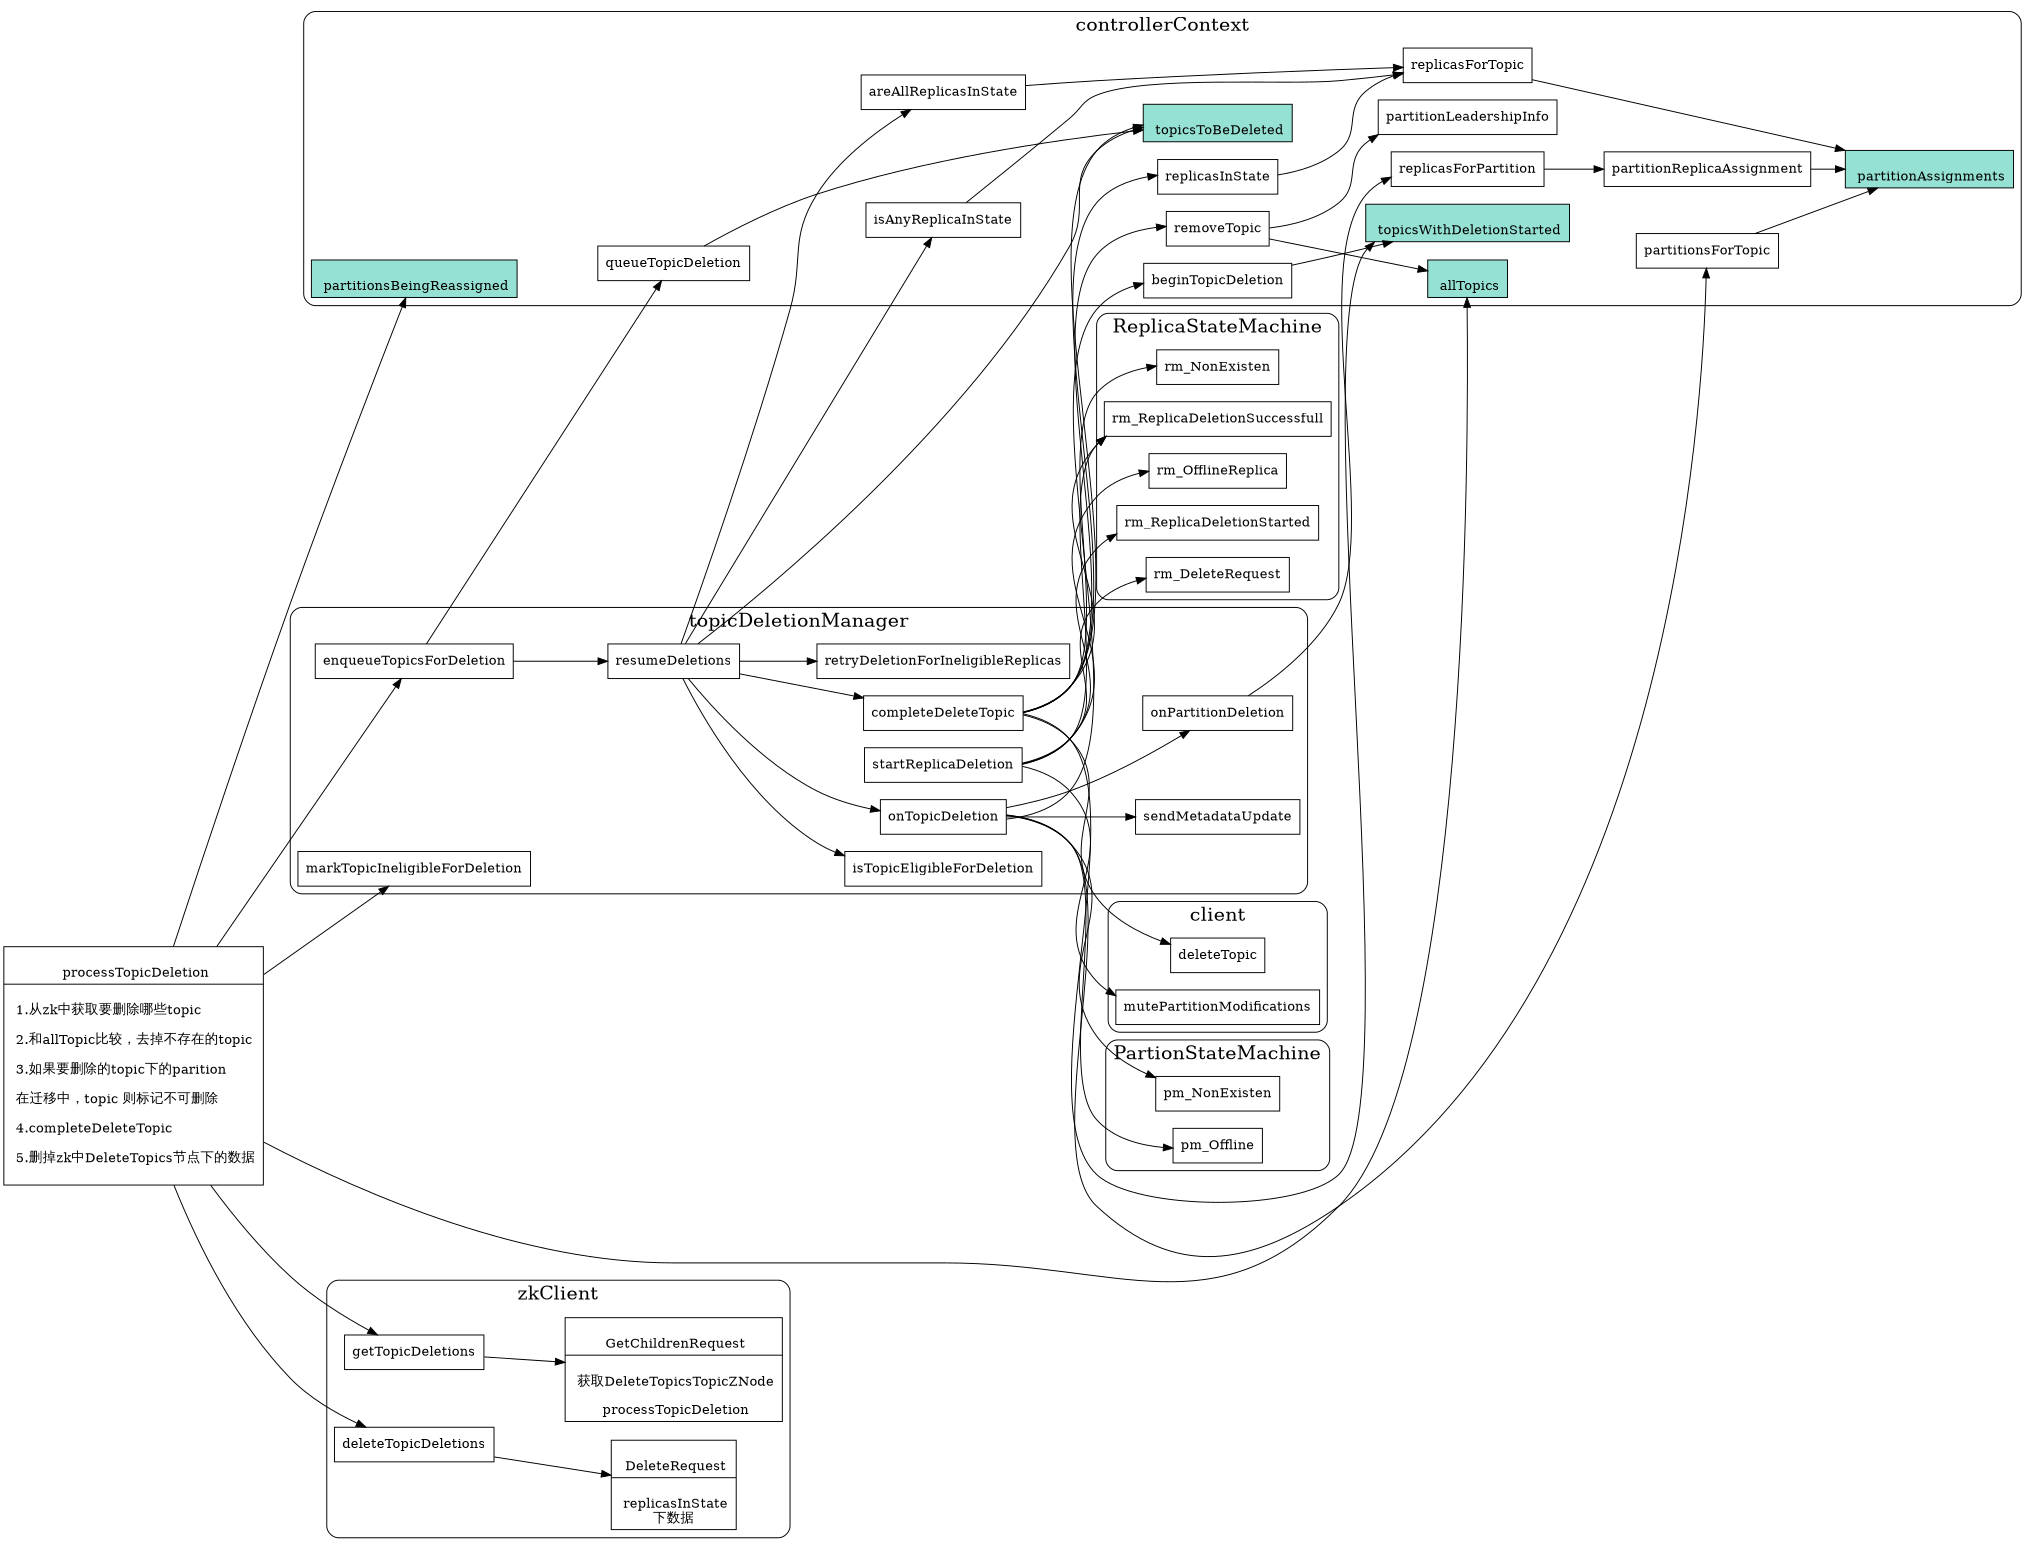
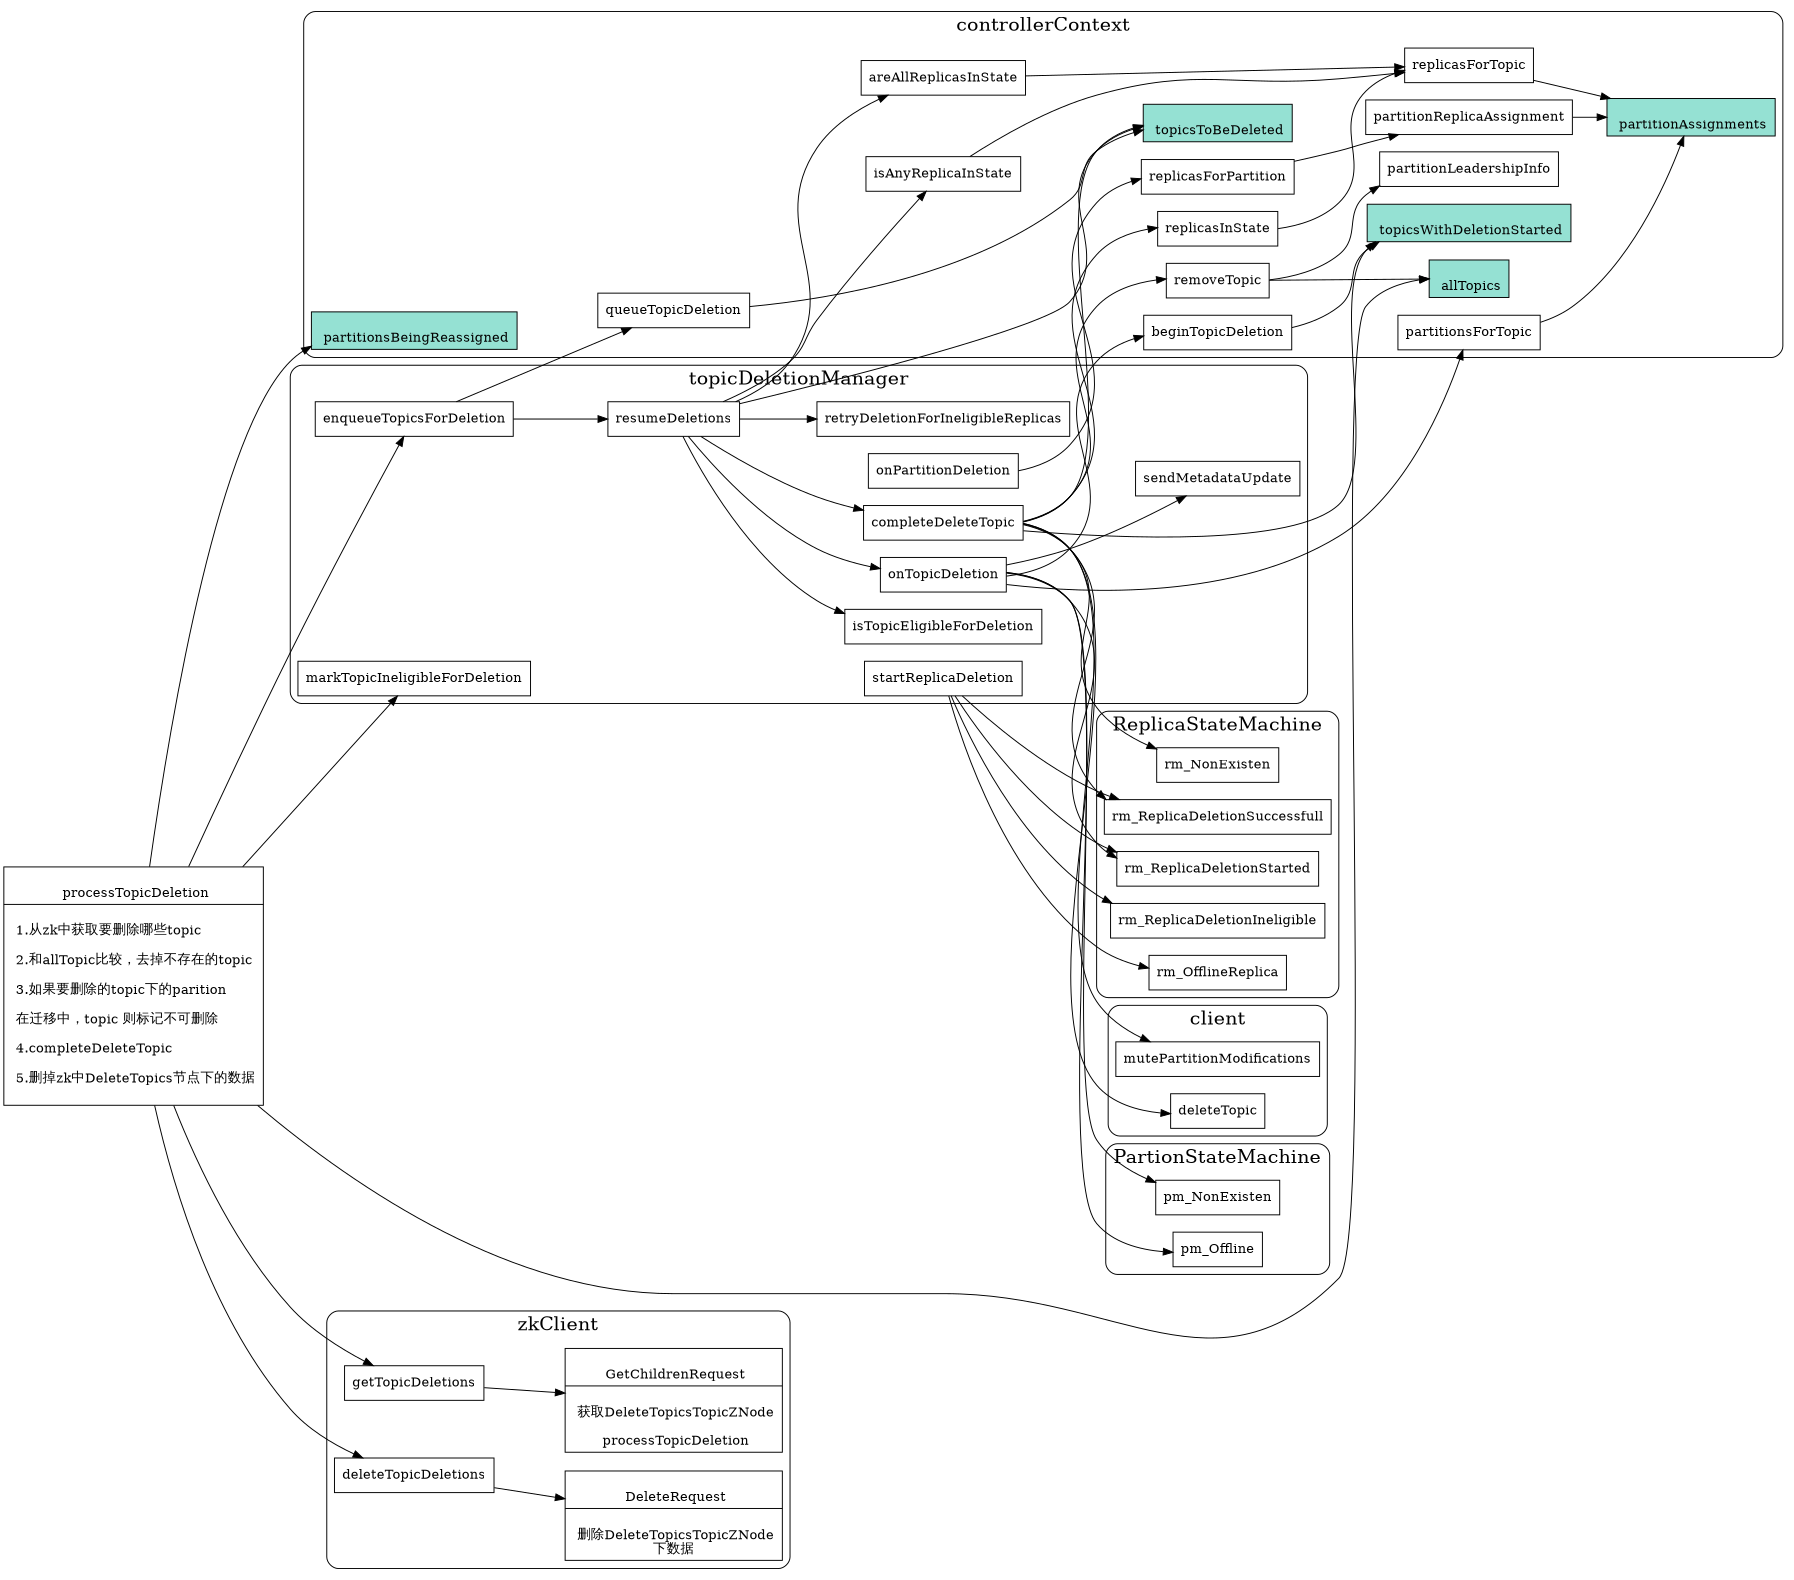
(1218, 575) -> (1218, 921)
(1097, 780) -> (1079, 737)
(1079, 906) -> (1086, 776)
(674, 1504) -> (674, 1534)
